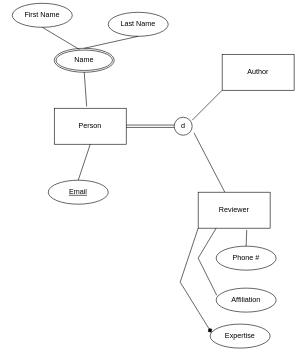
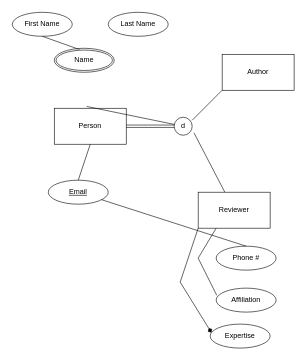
(42, 15) -> (42, 24)
(111, 42) -> none
(86, 89) -> (128, 115)
(247, 238) -> (174, 223)
